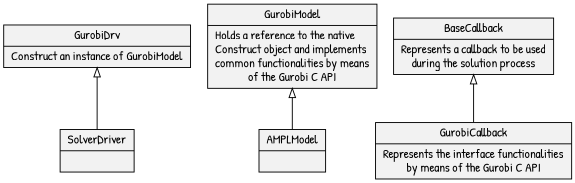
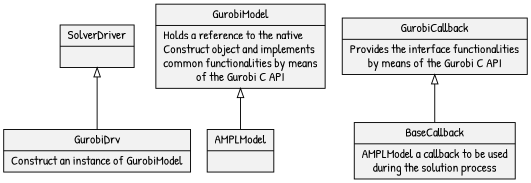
(474, 49) -> (435, 154)
(97, 103) -> (97, 103)
(474, 103) -> (435, 103)
(474, 154) -> (435, 49)
